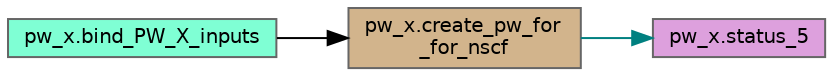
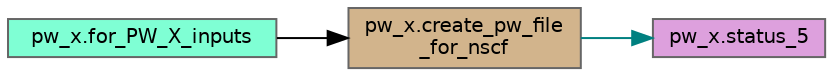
(142, 38) -> (142, 38)
(465, 38) -> (465, 38)
